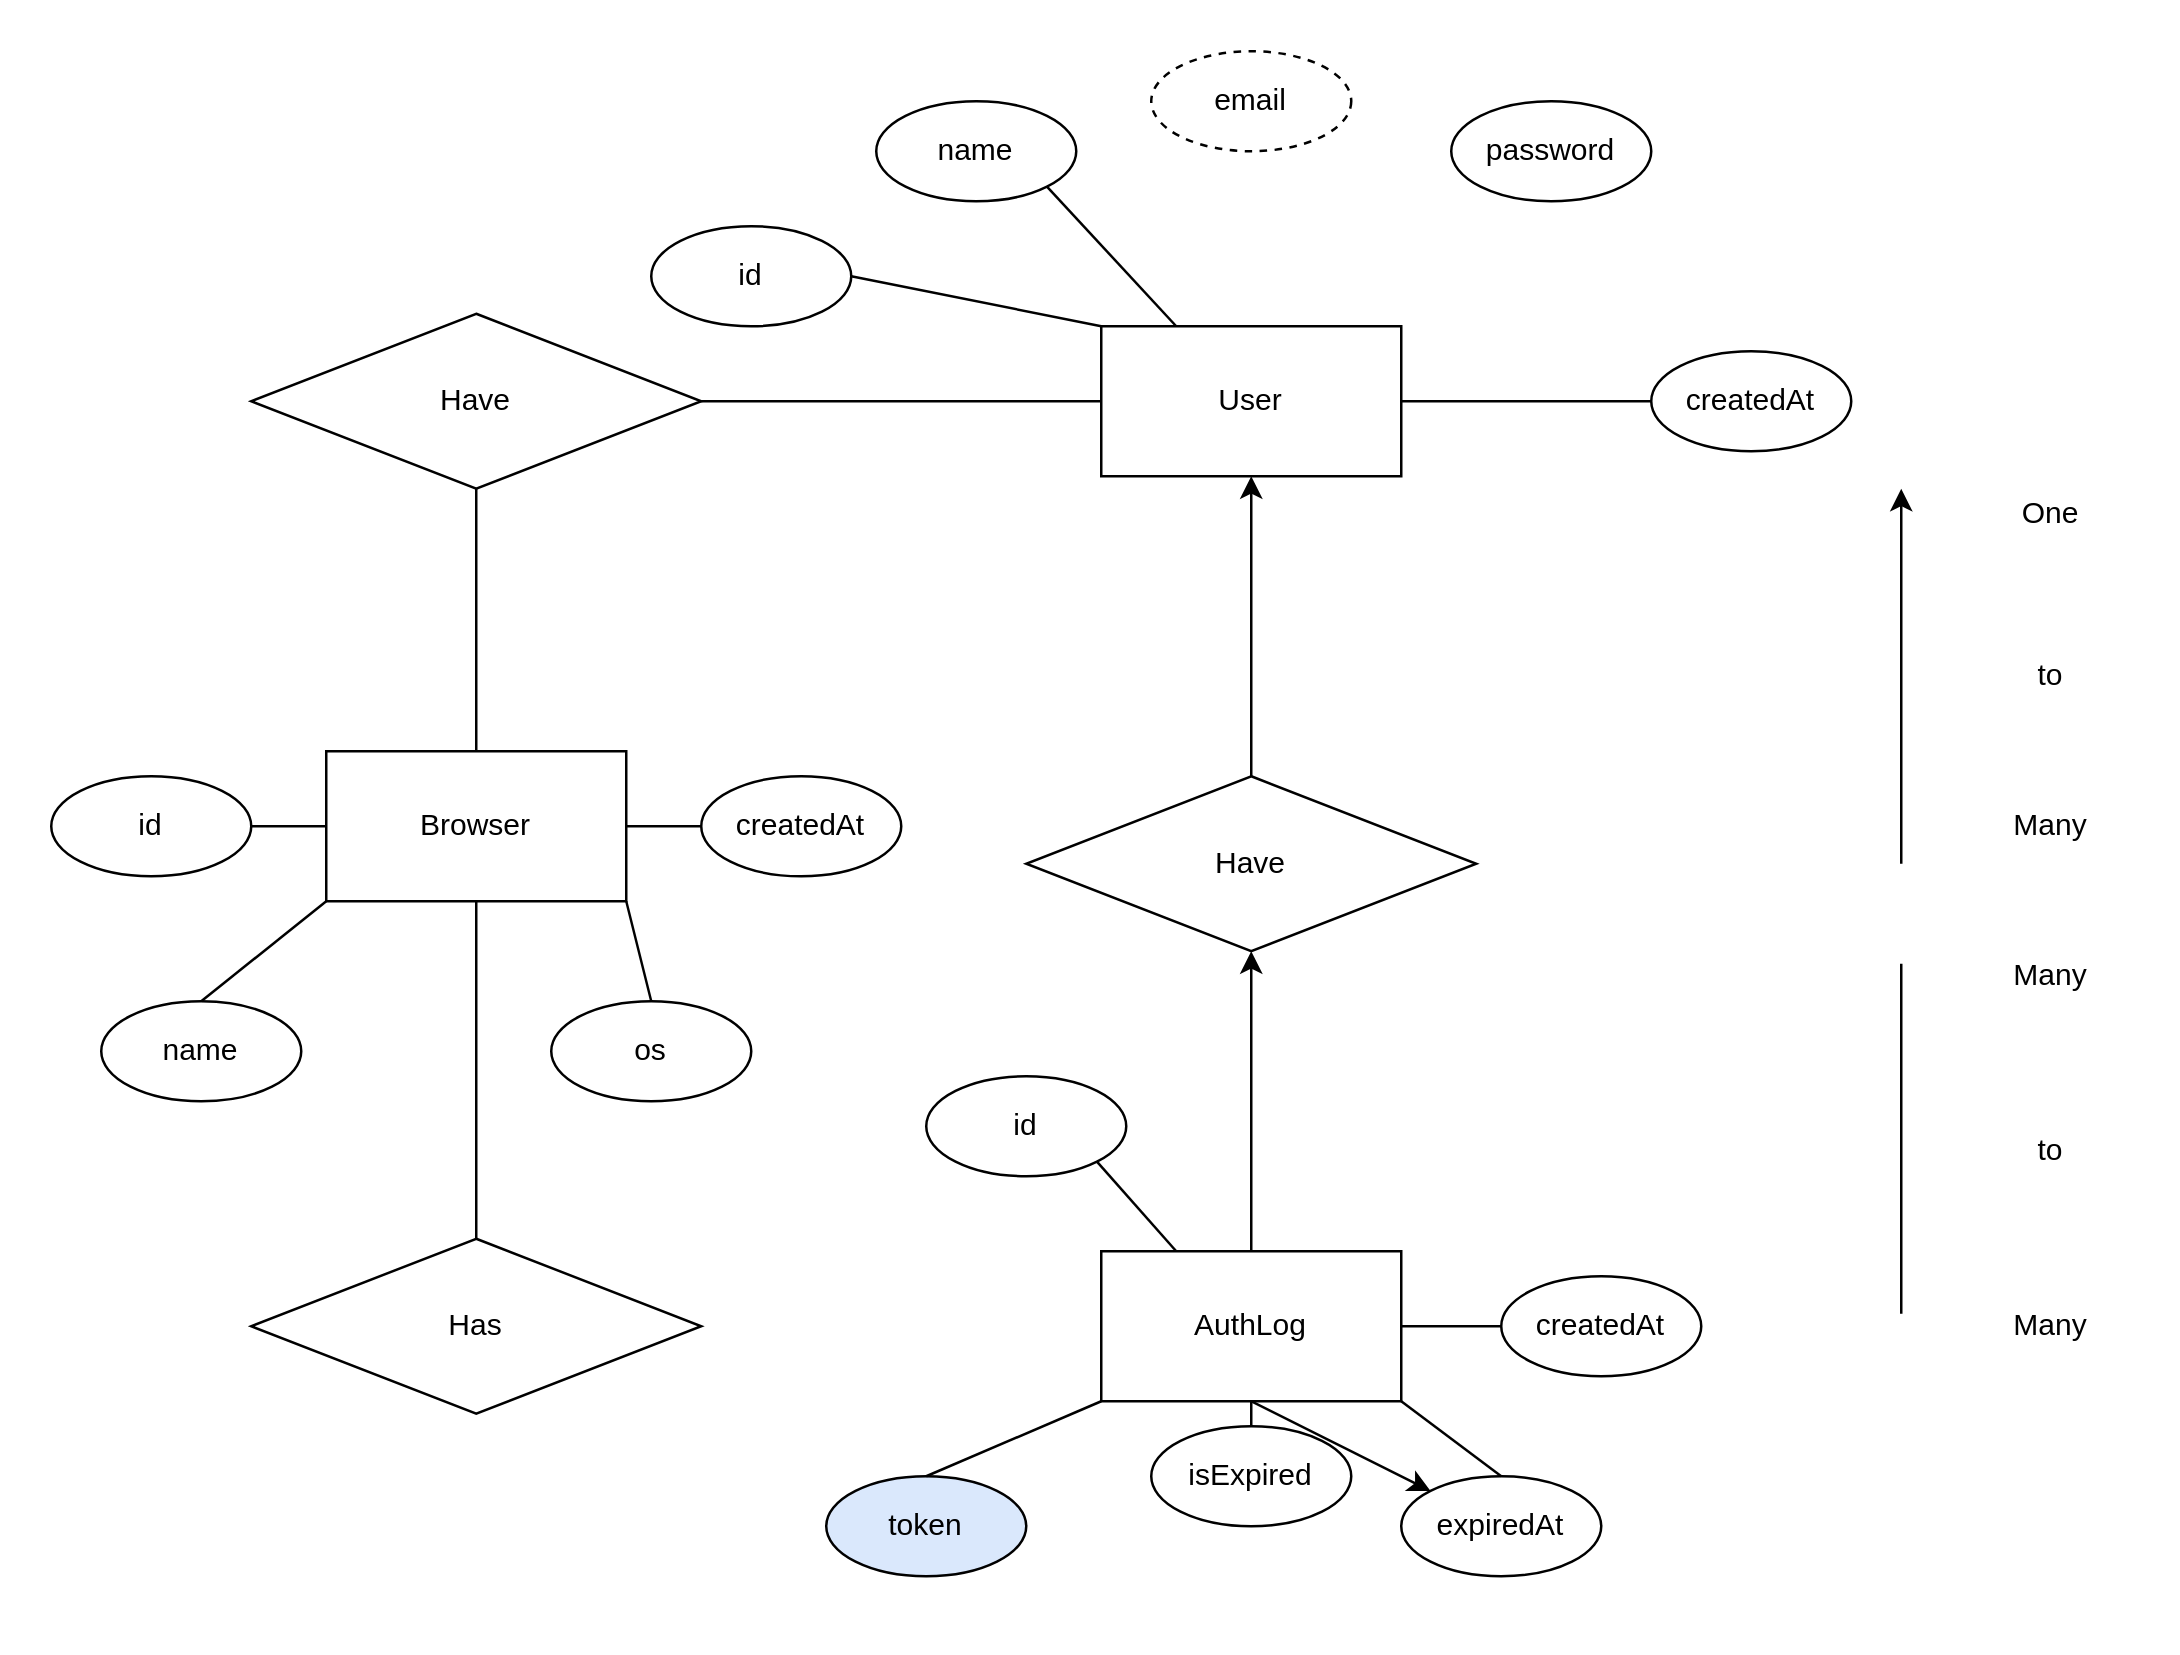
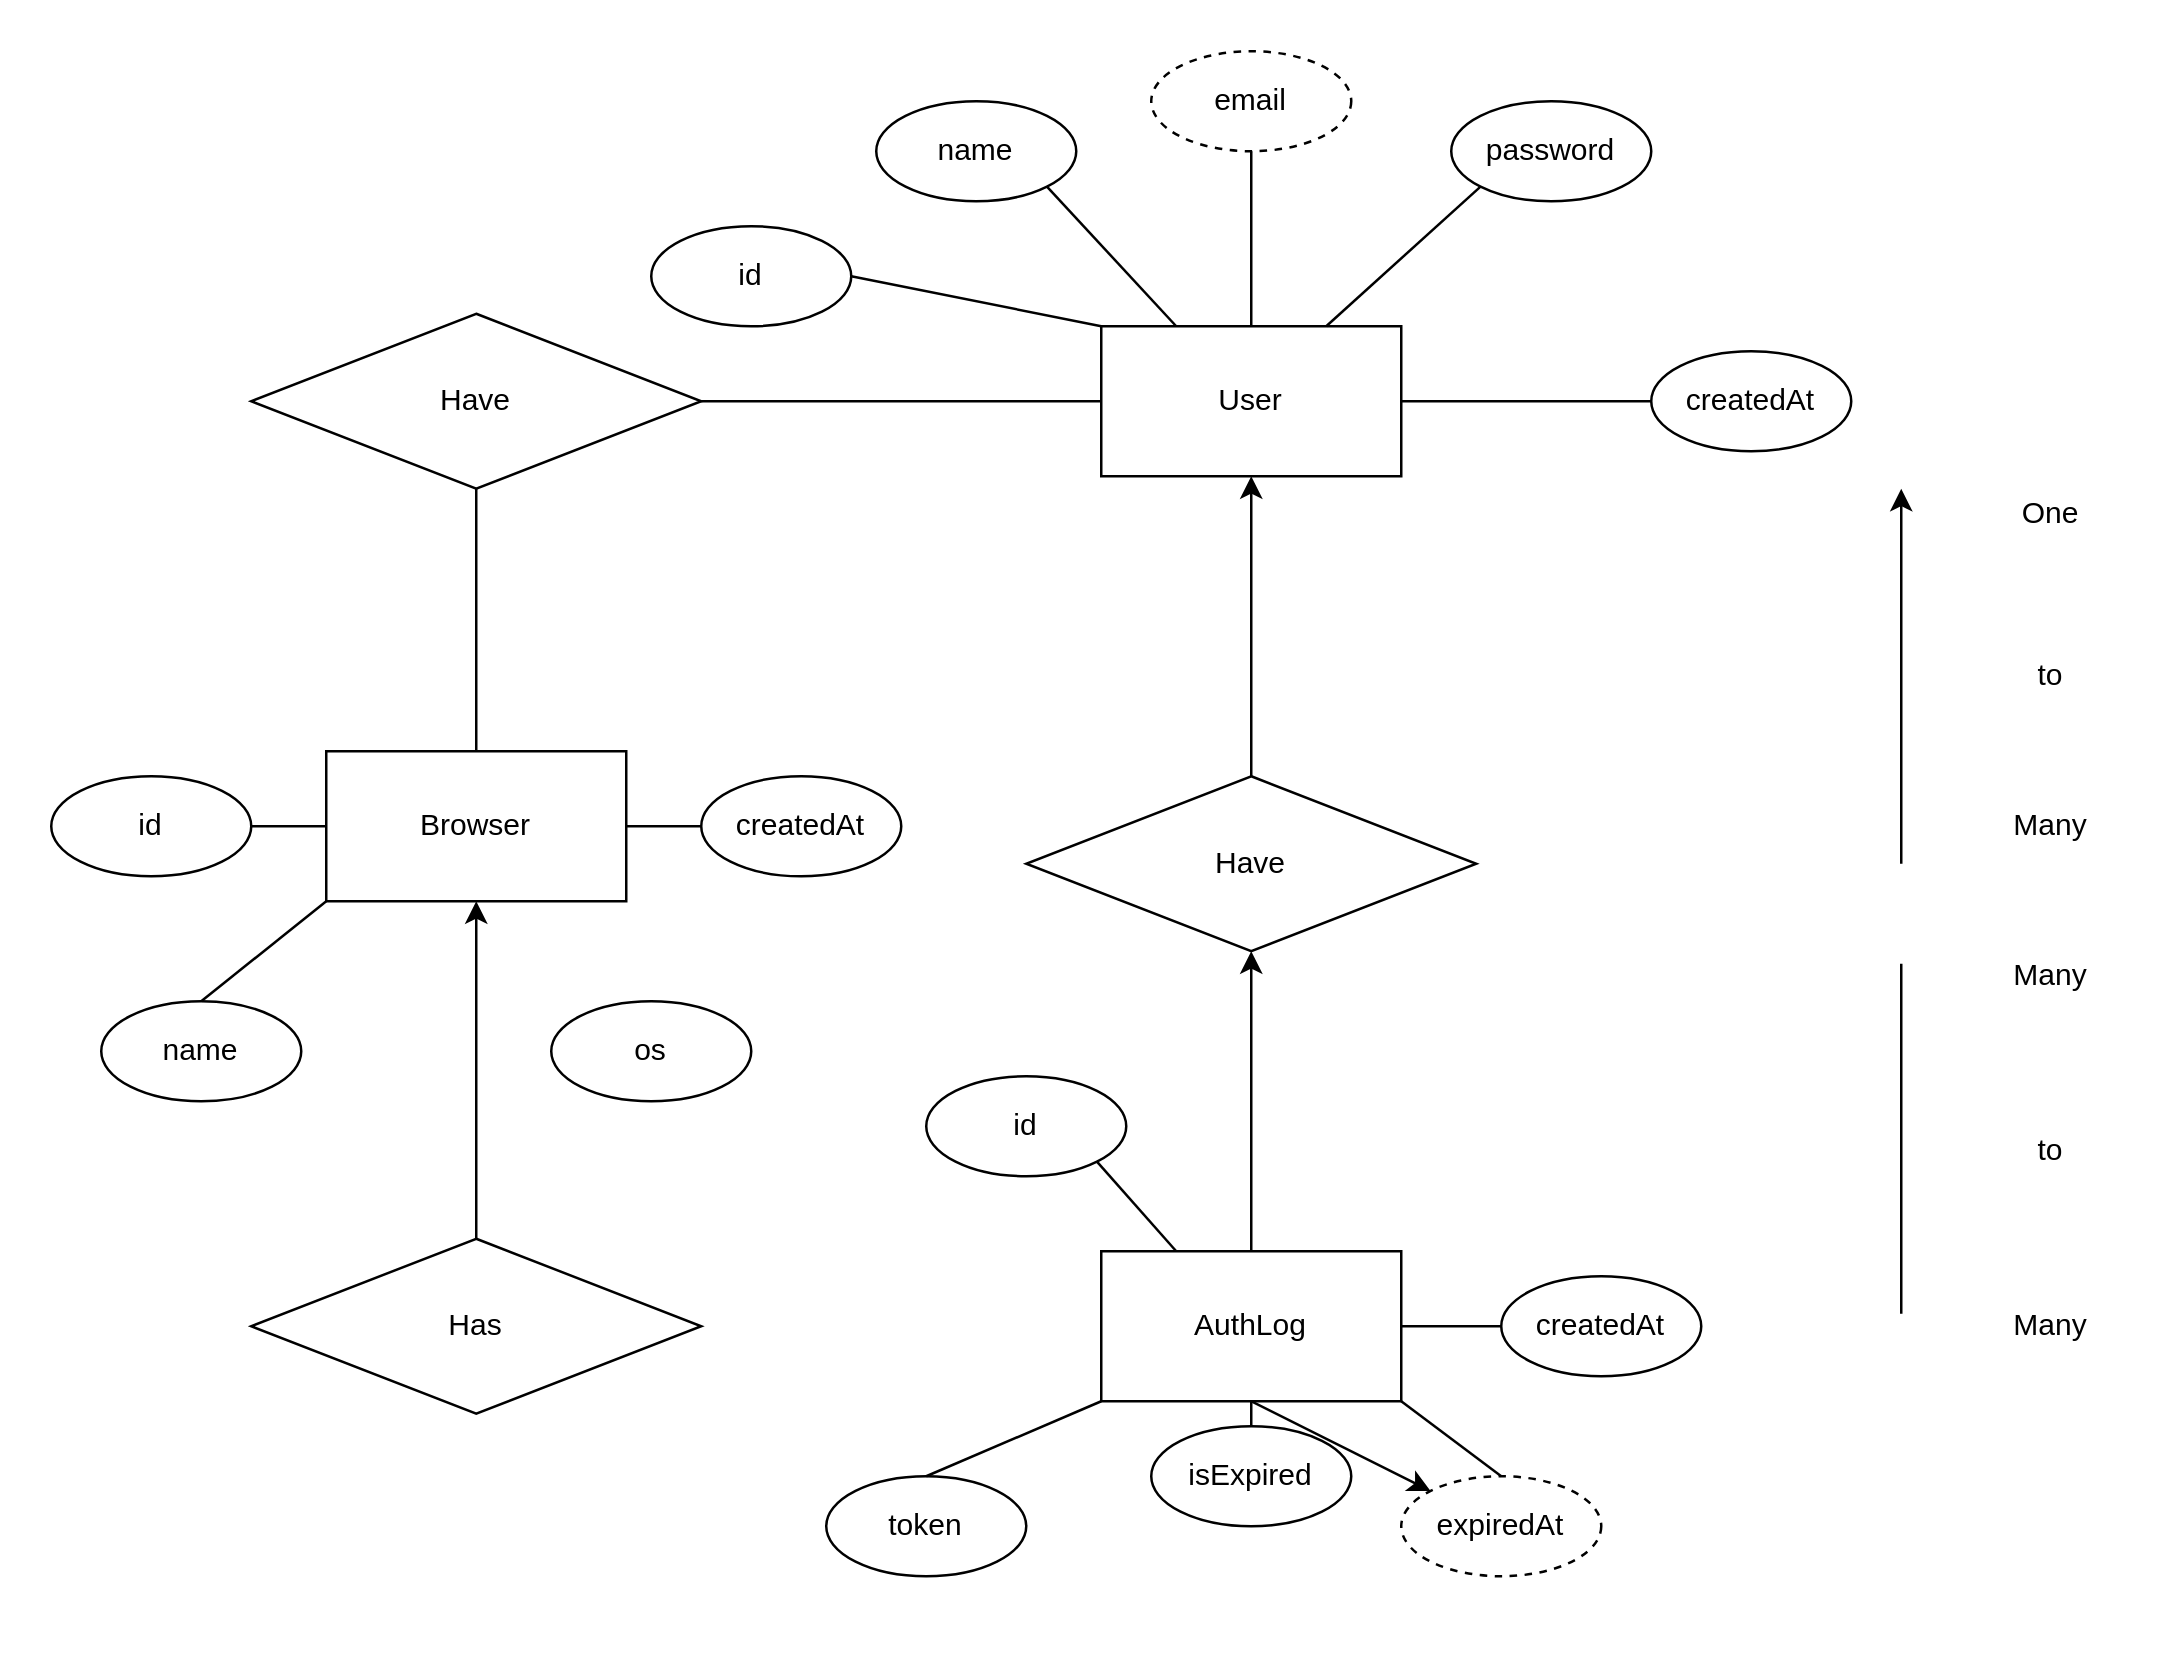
none -> (1251, 239)
none -> (1403, 256)
(476, 912) -> (476, 919)
(639, 951) -> none
(926, 1526) -> (926, 1526)
(1501, 1526) -> (1501, 1526)
